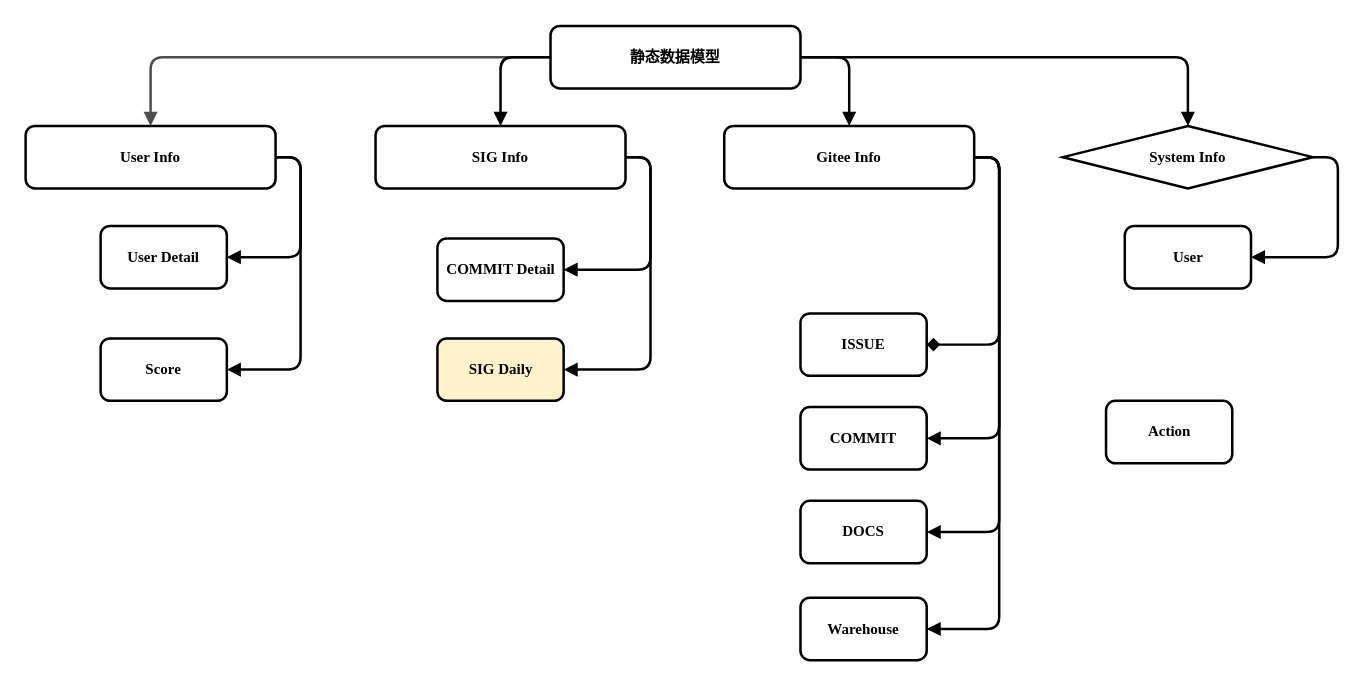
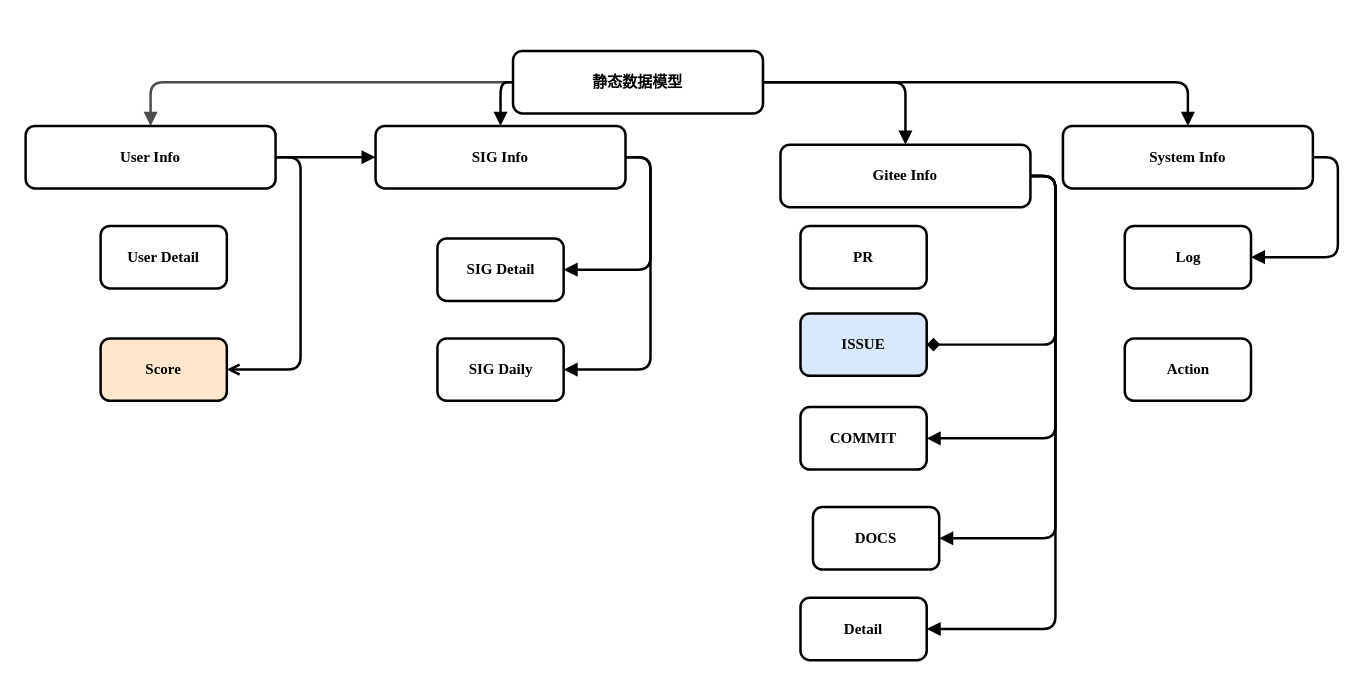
(676, 57) -> (638, 82)
(849, 157) -> (906, 176)
(1188, 157) -> (1188, 157)
(268, 257) -> (330, 157)
none -> (864, 257)
(1189, 257) -> (1189, 257)
(501, 269) -> (501, 269)
(864, 344) -> (864, 344)
(164, 369) -> (164, 369)
(241, 369) -> (239, 369)
(501, 369) -> (501, 369)
(1169, 432) -> (1188, 369)
(864, 532) -> (876, 538)
(864, 629) -> (864, 629)
